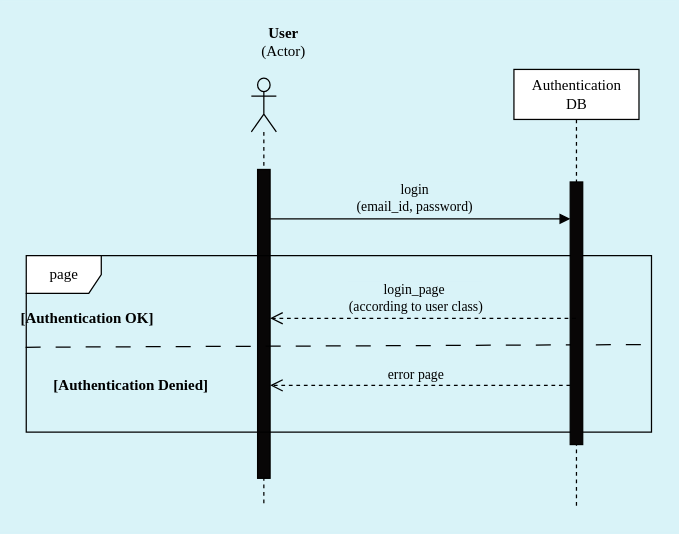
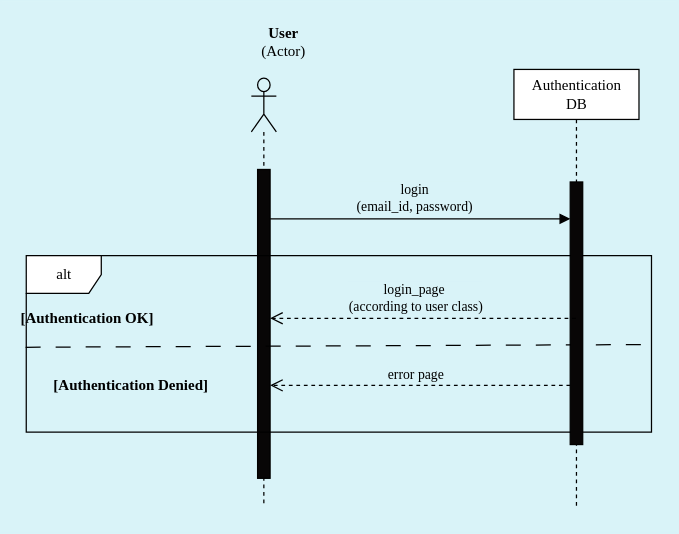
(64, 274) -> (64, 274)
